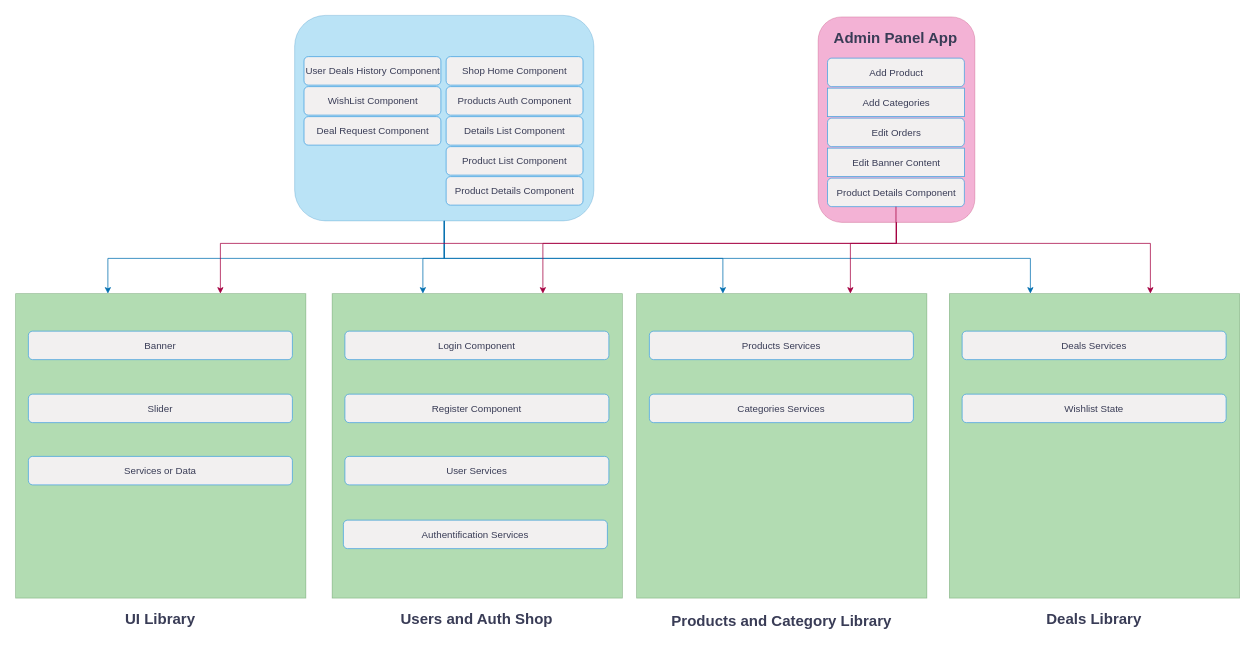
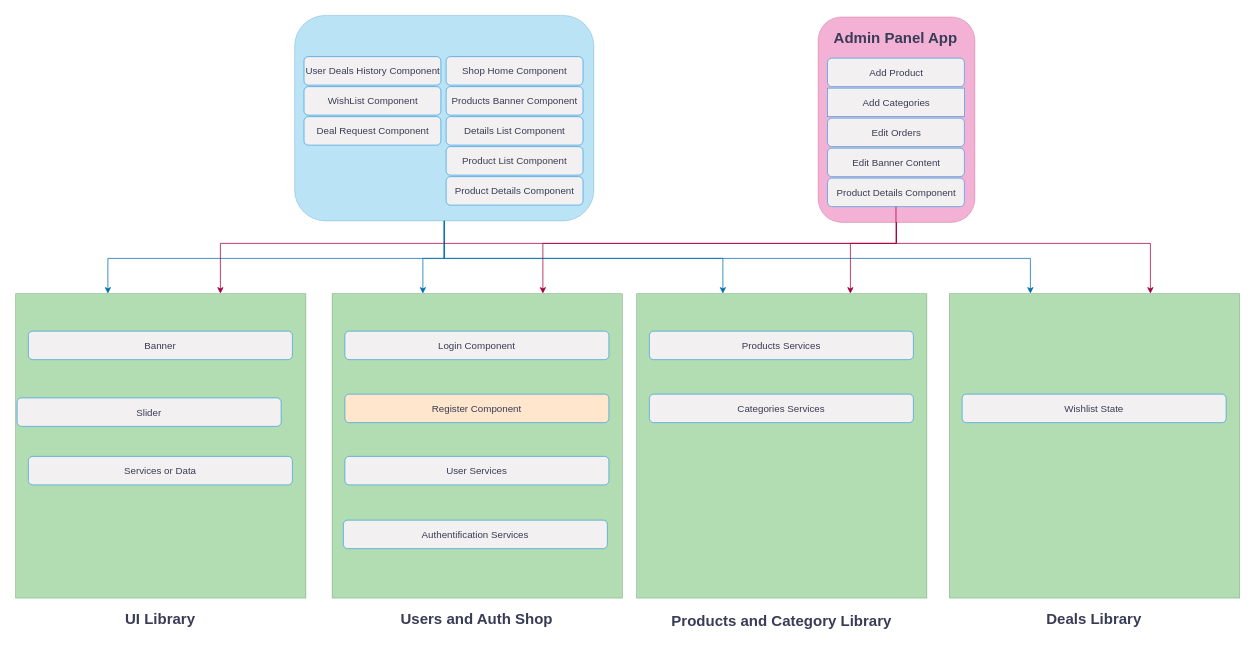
(515, 101) -> (515, 101)
(896, 162) -> (896, 162)
(1094, 345) -> none
(160, 408) -> (149, 412)
(477, 408) -> (477, 408)
